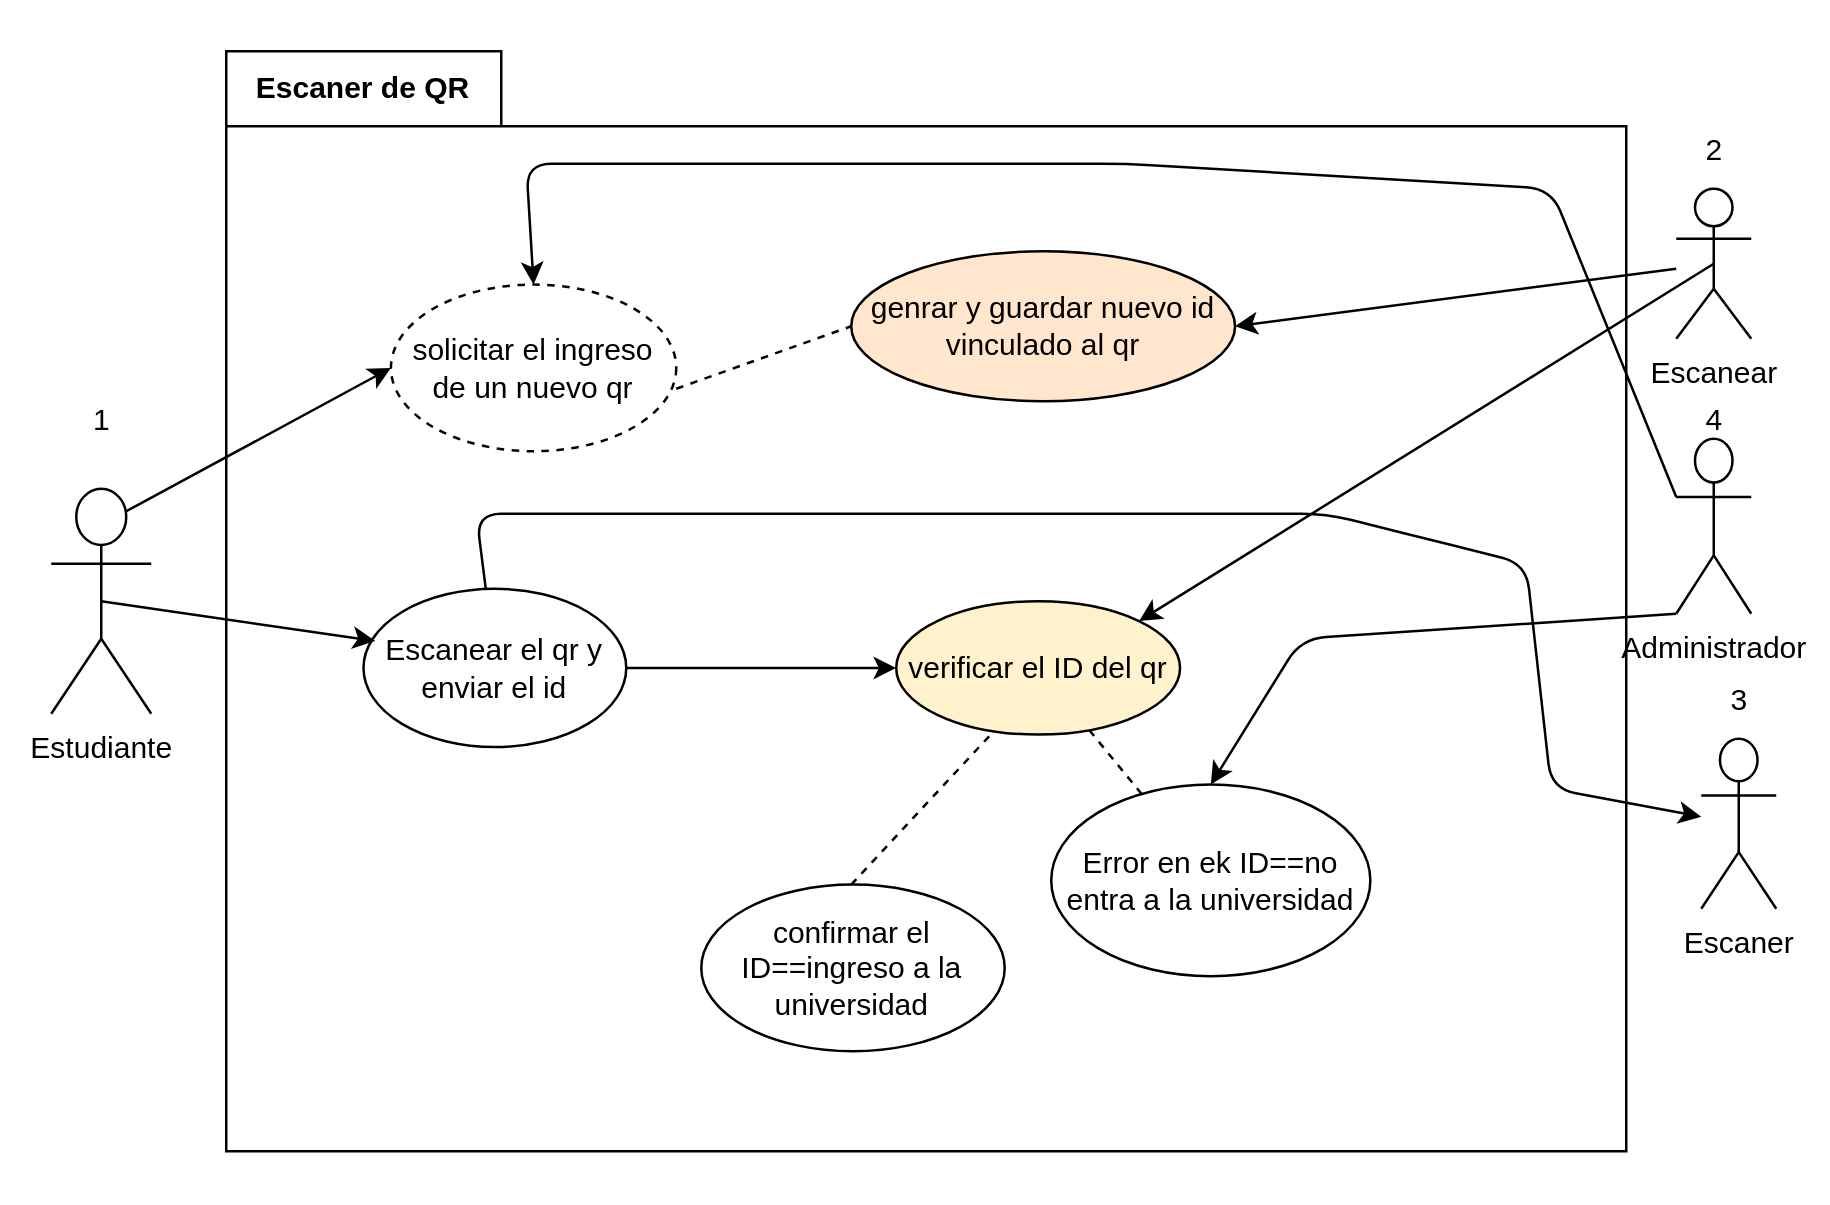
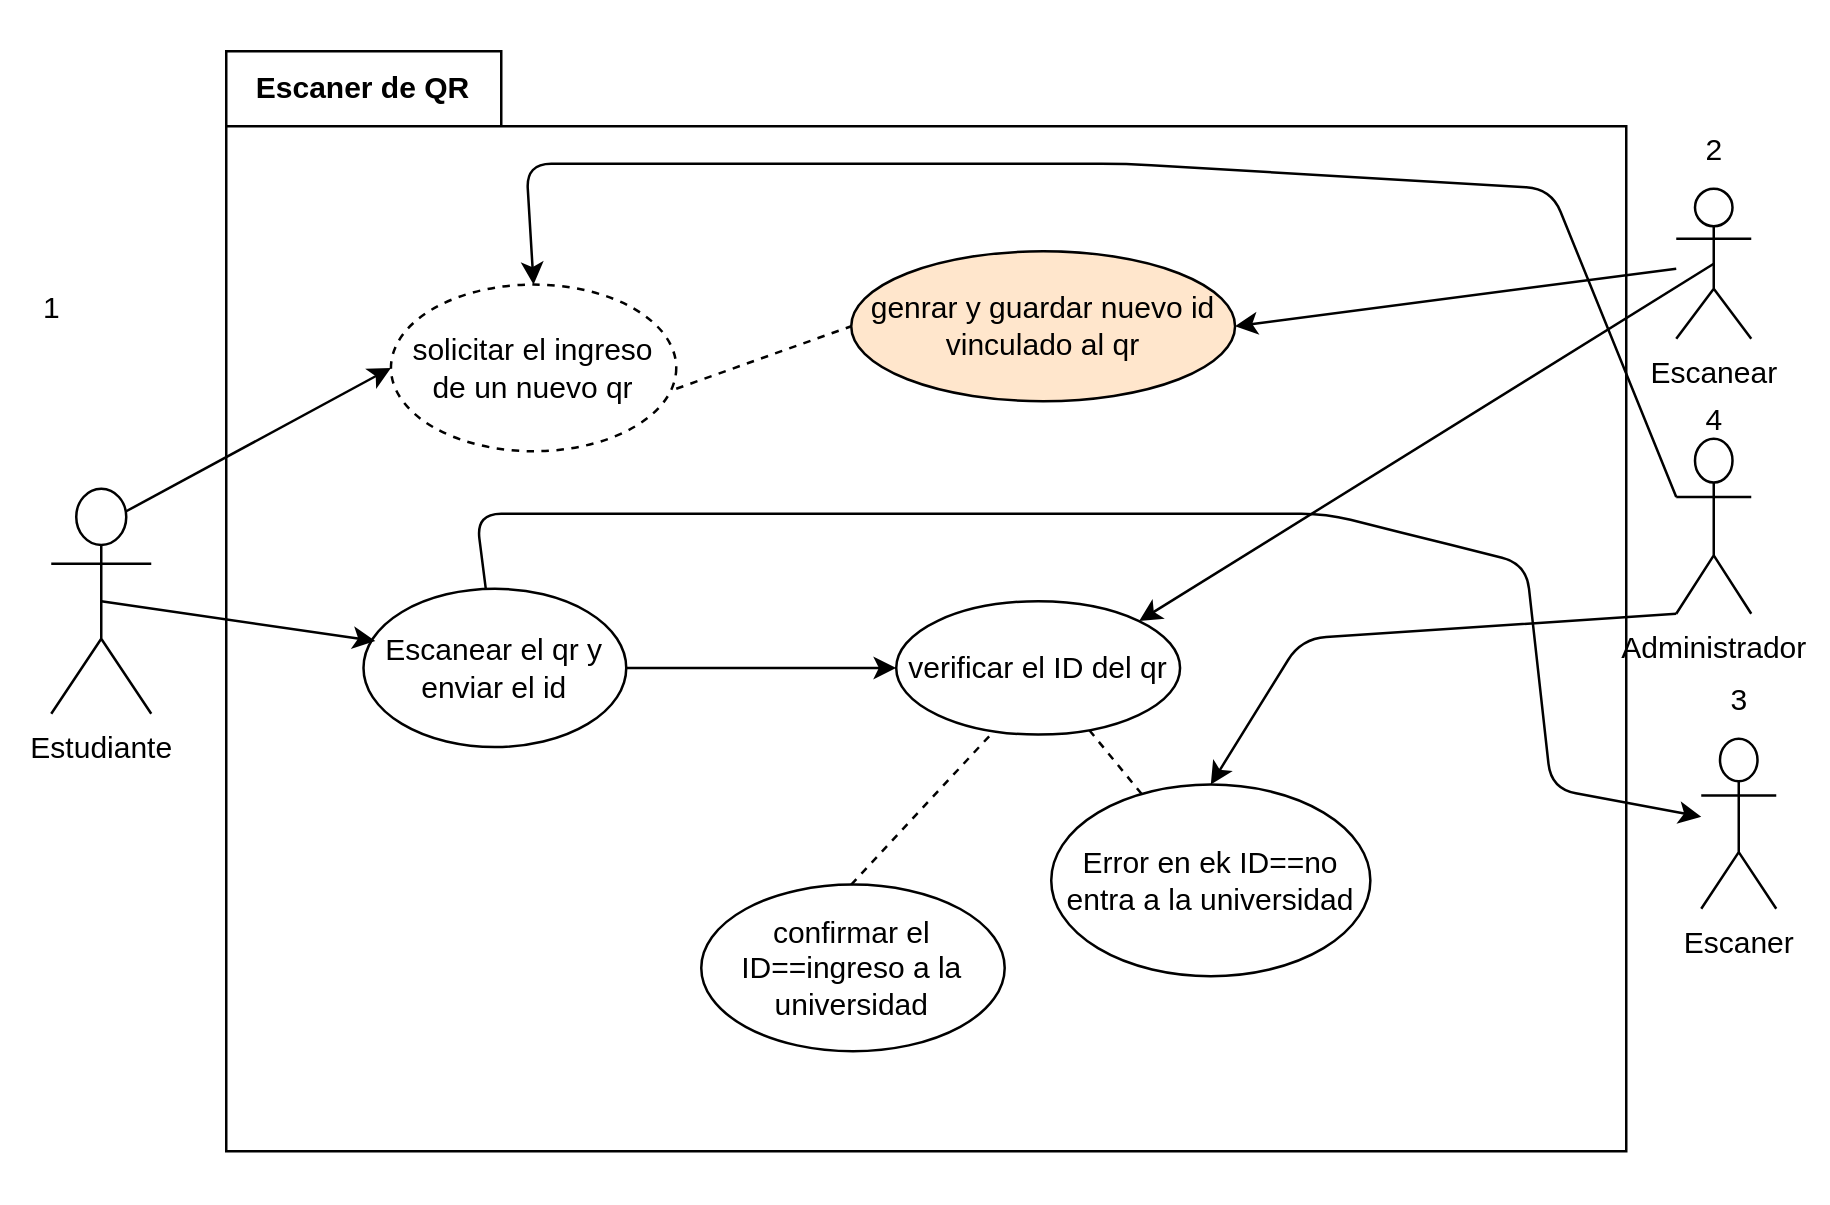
(101, 421) -> (51, 309)
(1038, 668) -> (1038, 668)
